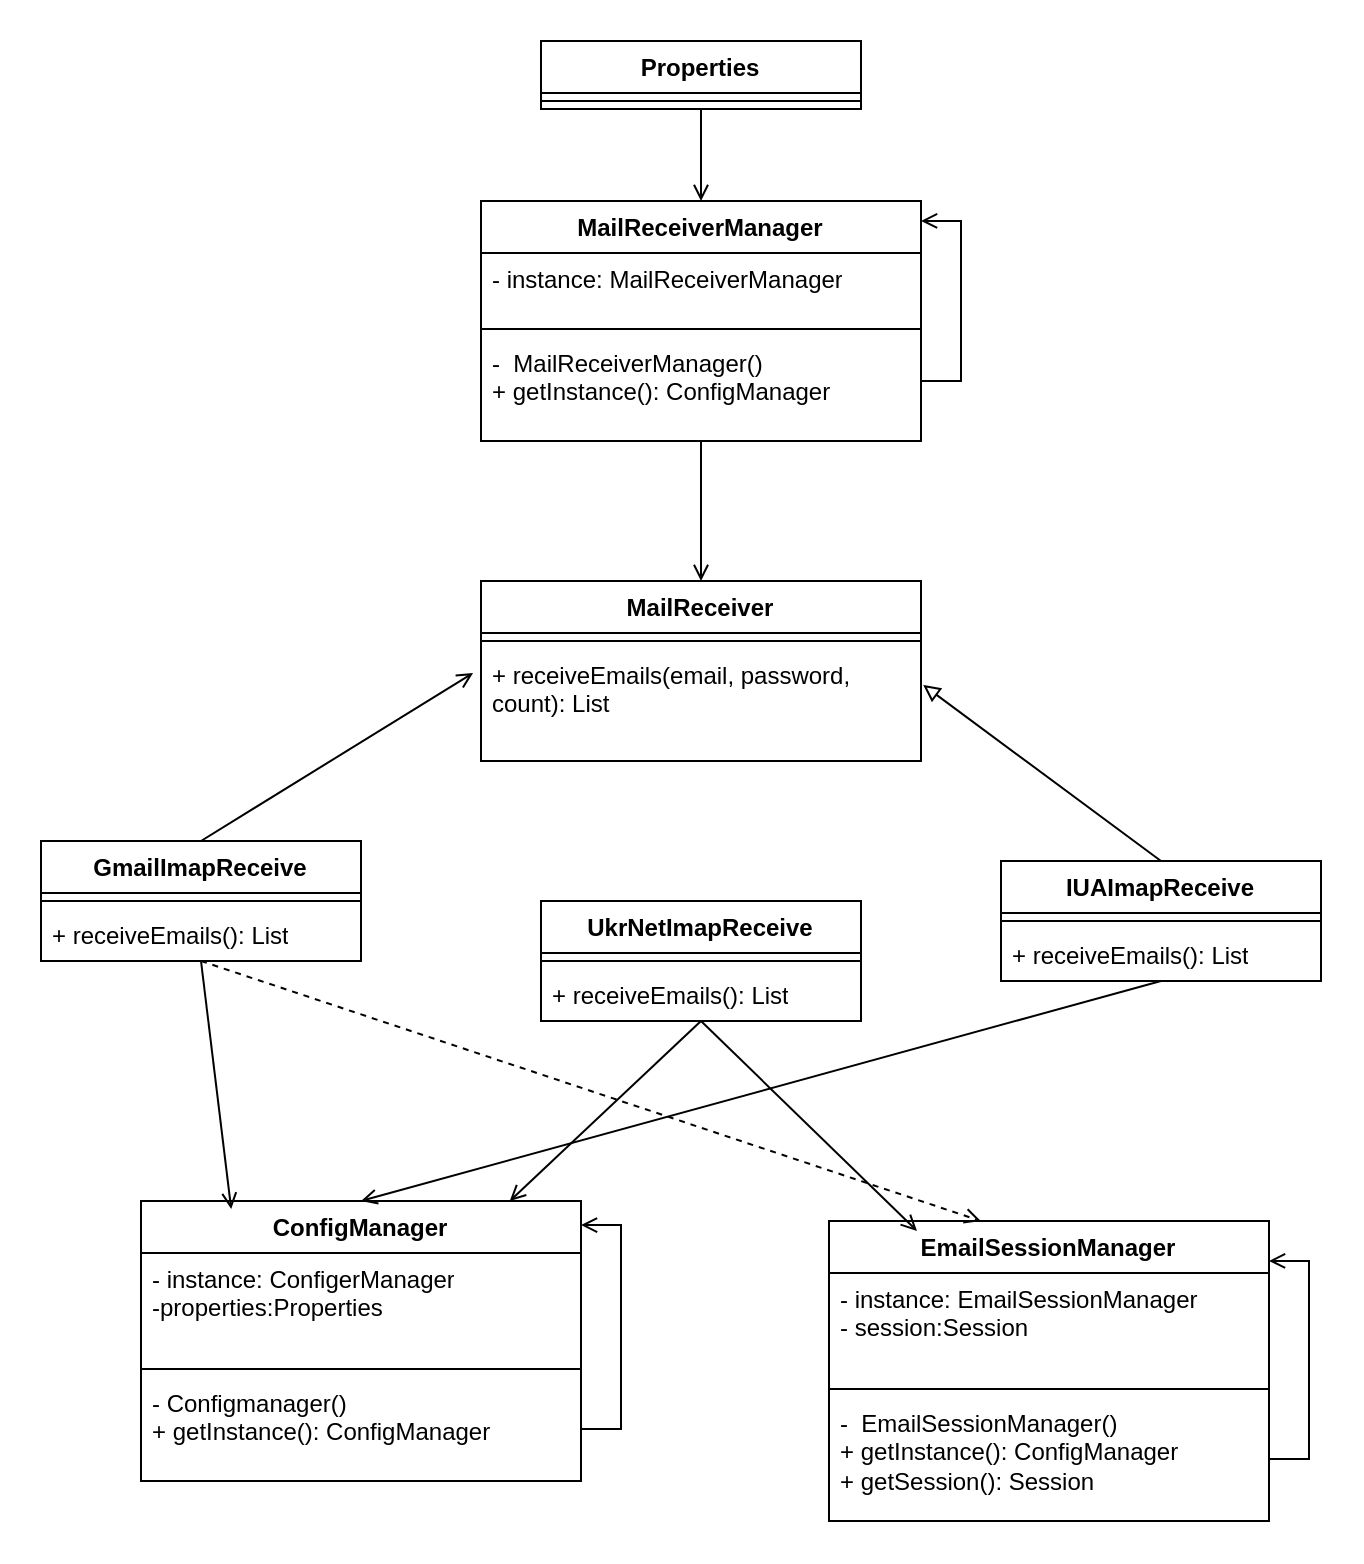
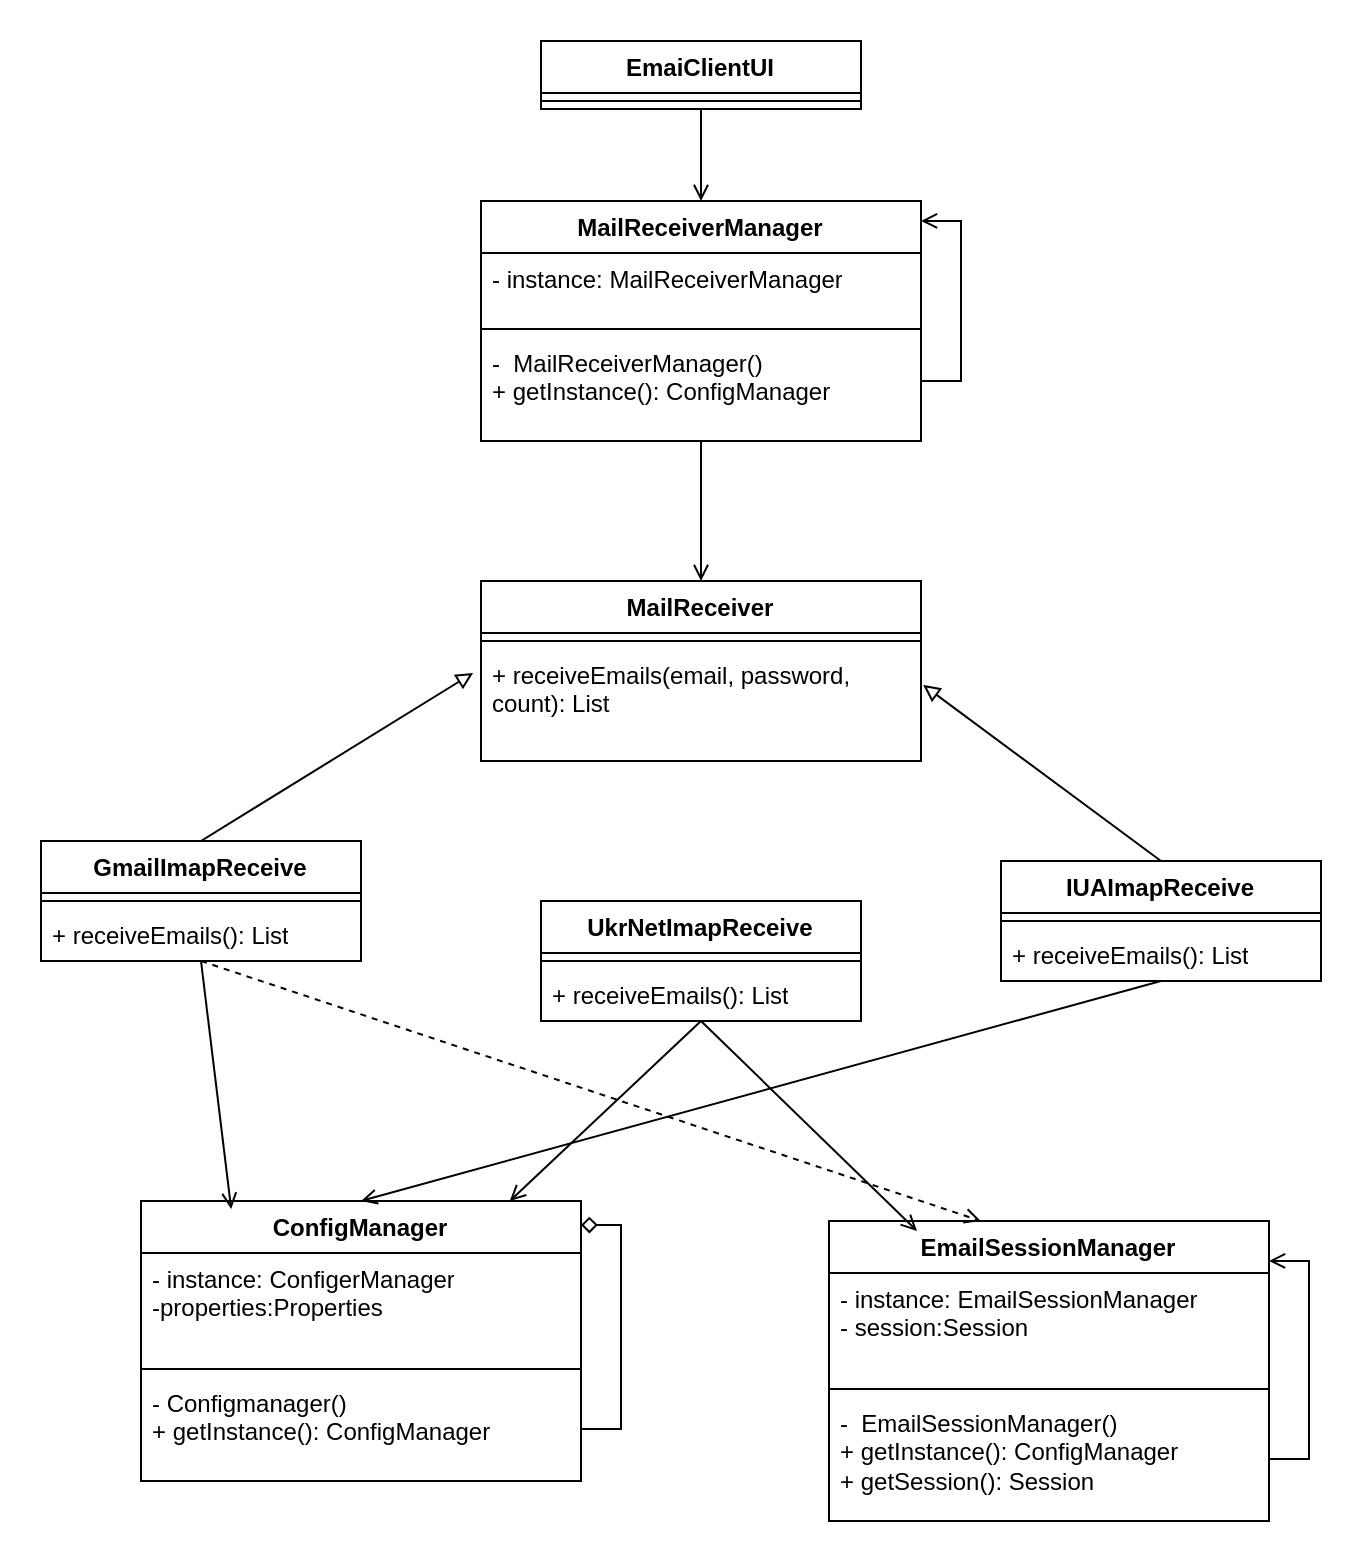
(701, 69) -> (701, 69)
(462, 680) -> (458, 683)
(592, 1225) -> (597, 1225)
